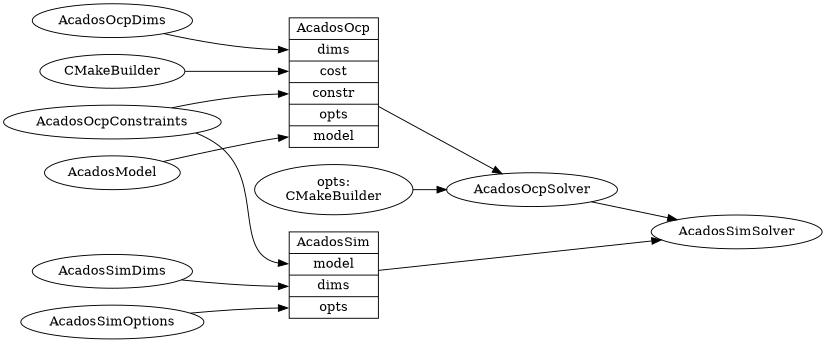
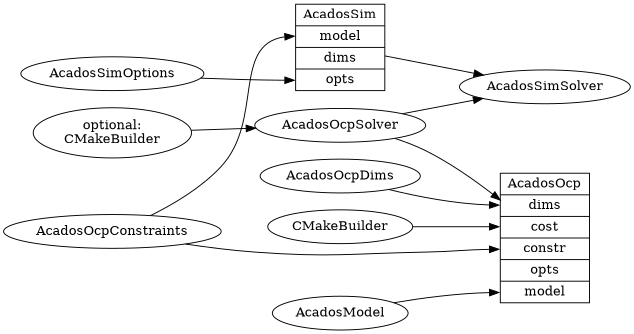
(436, 138) -> (446, 162)
(334, 190) -> (112, 133)
(112, 271) -> none
